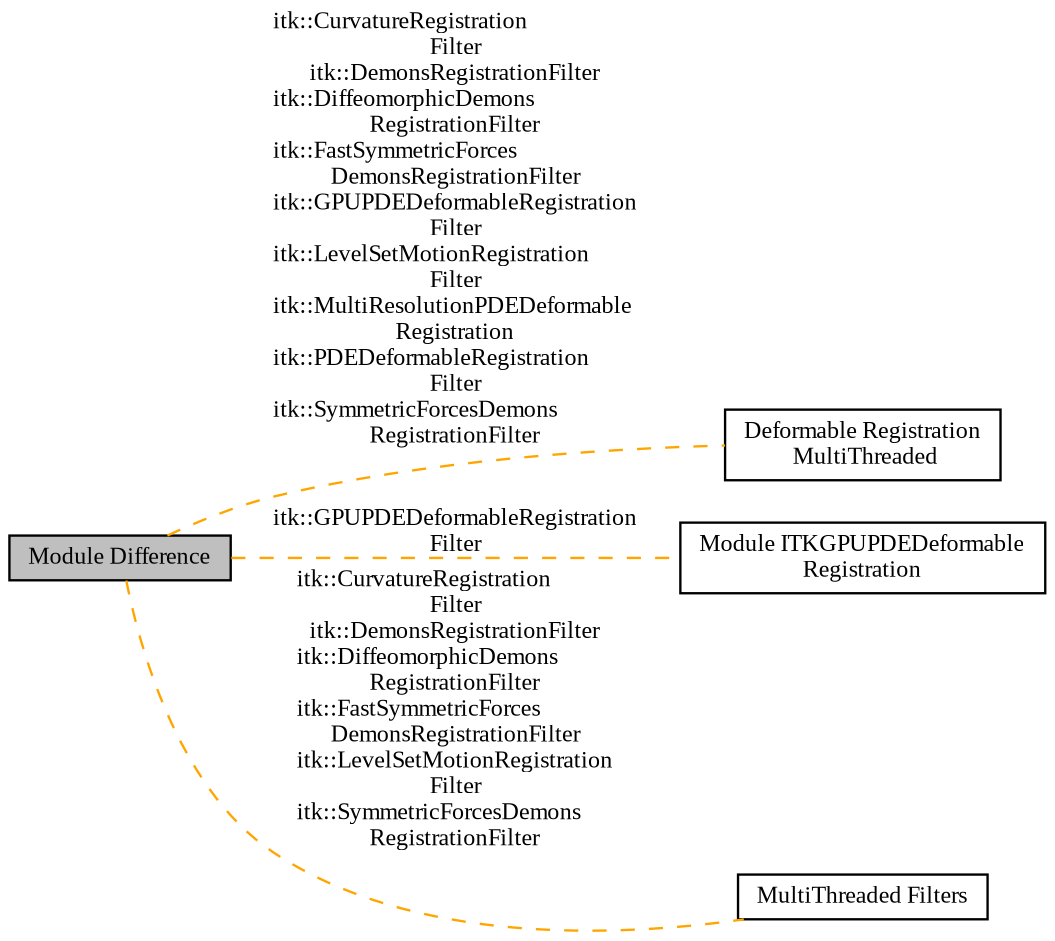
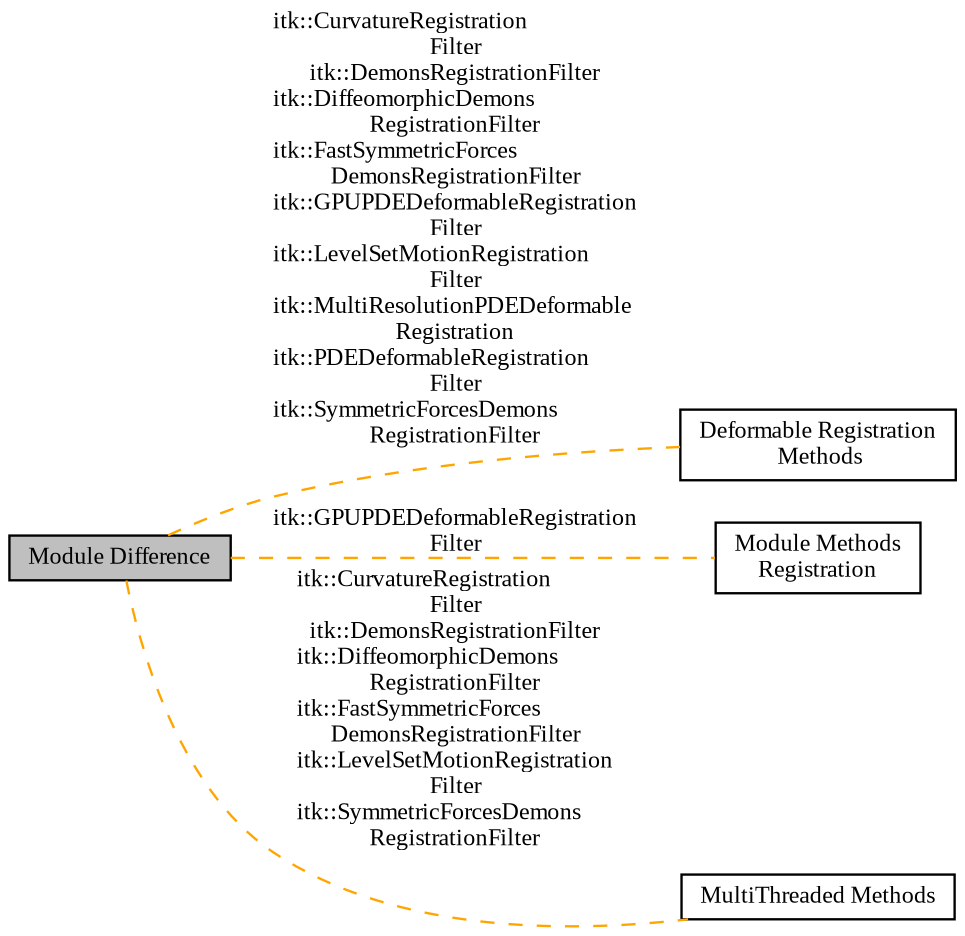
(863, 445) -> (818, 445)
(863, 558) -> (818, 558)
(863, 897) -> (818, 897)
